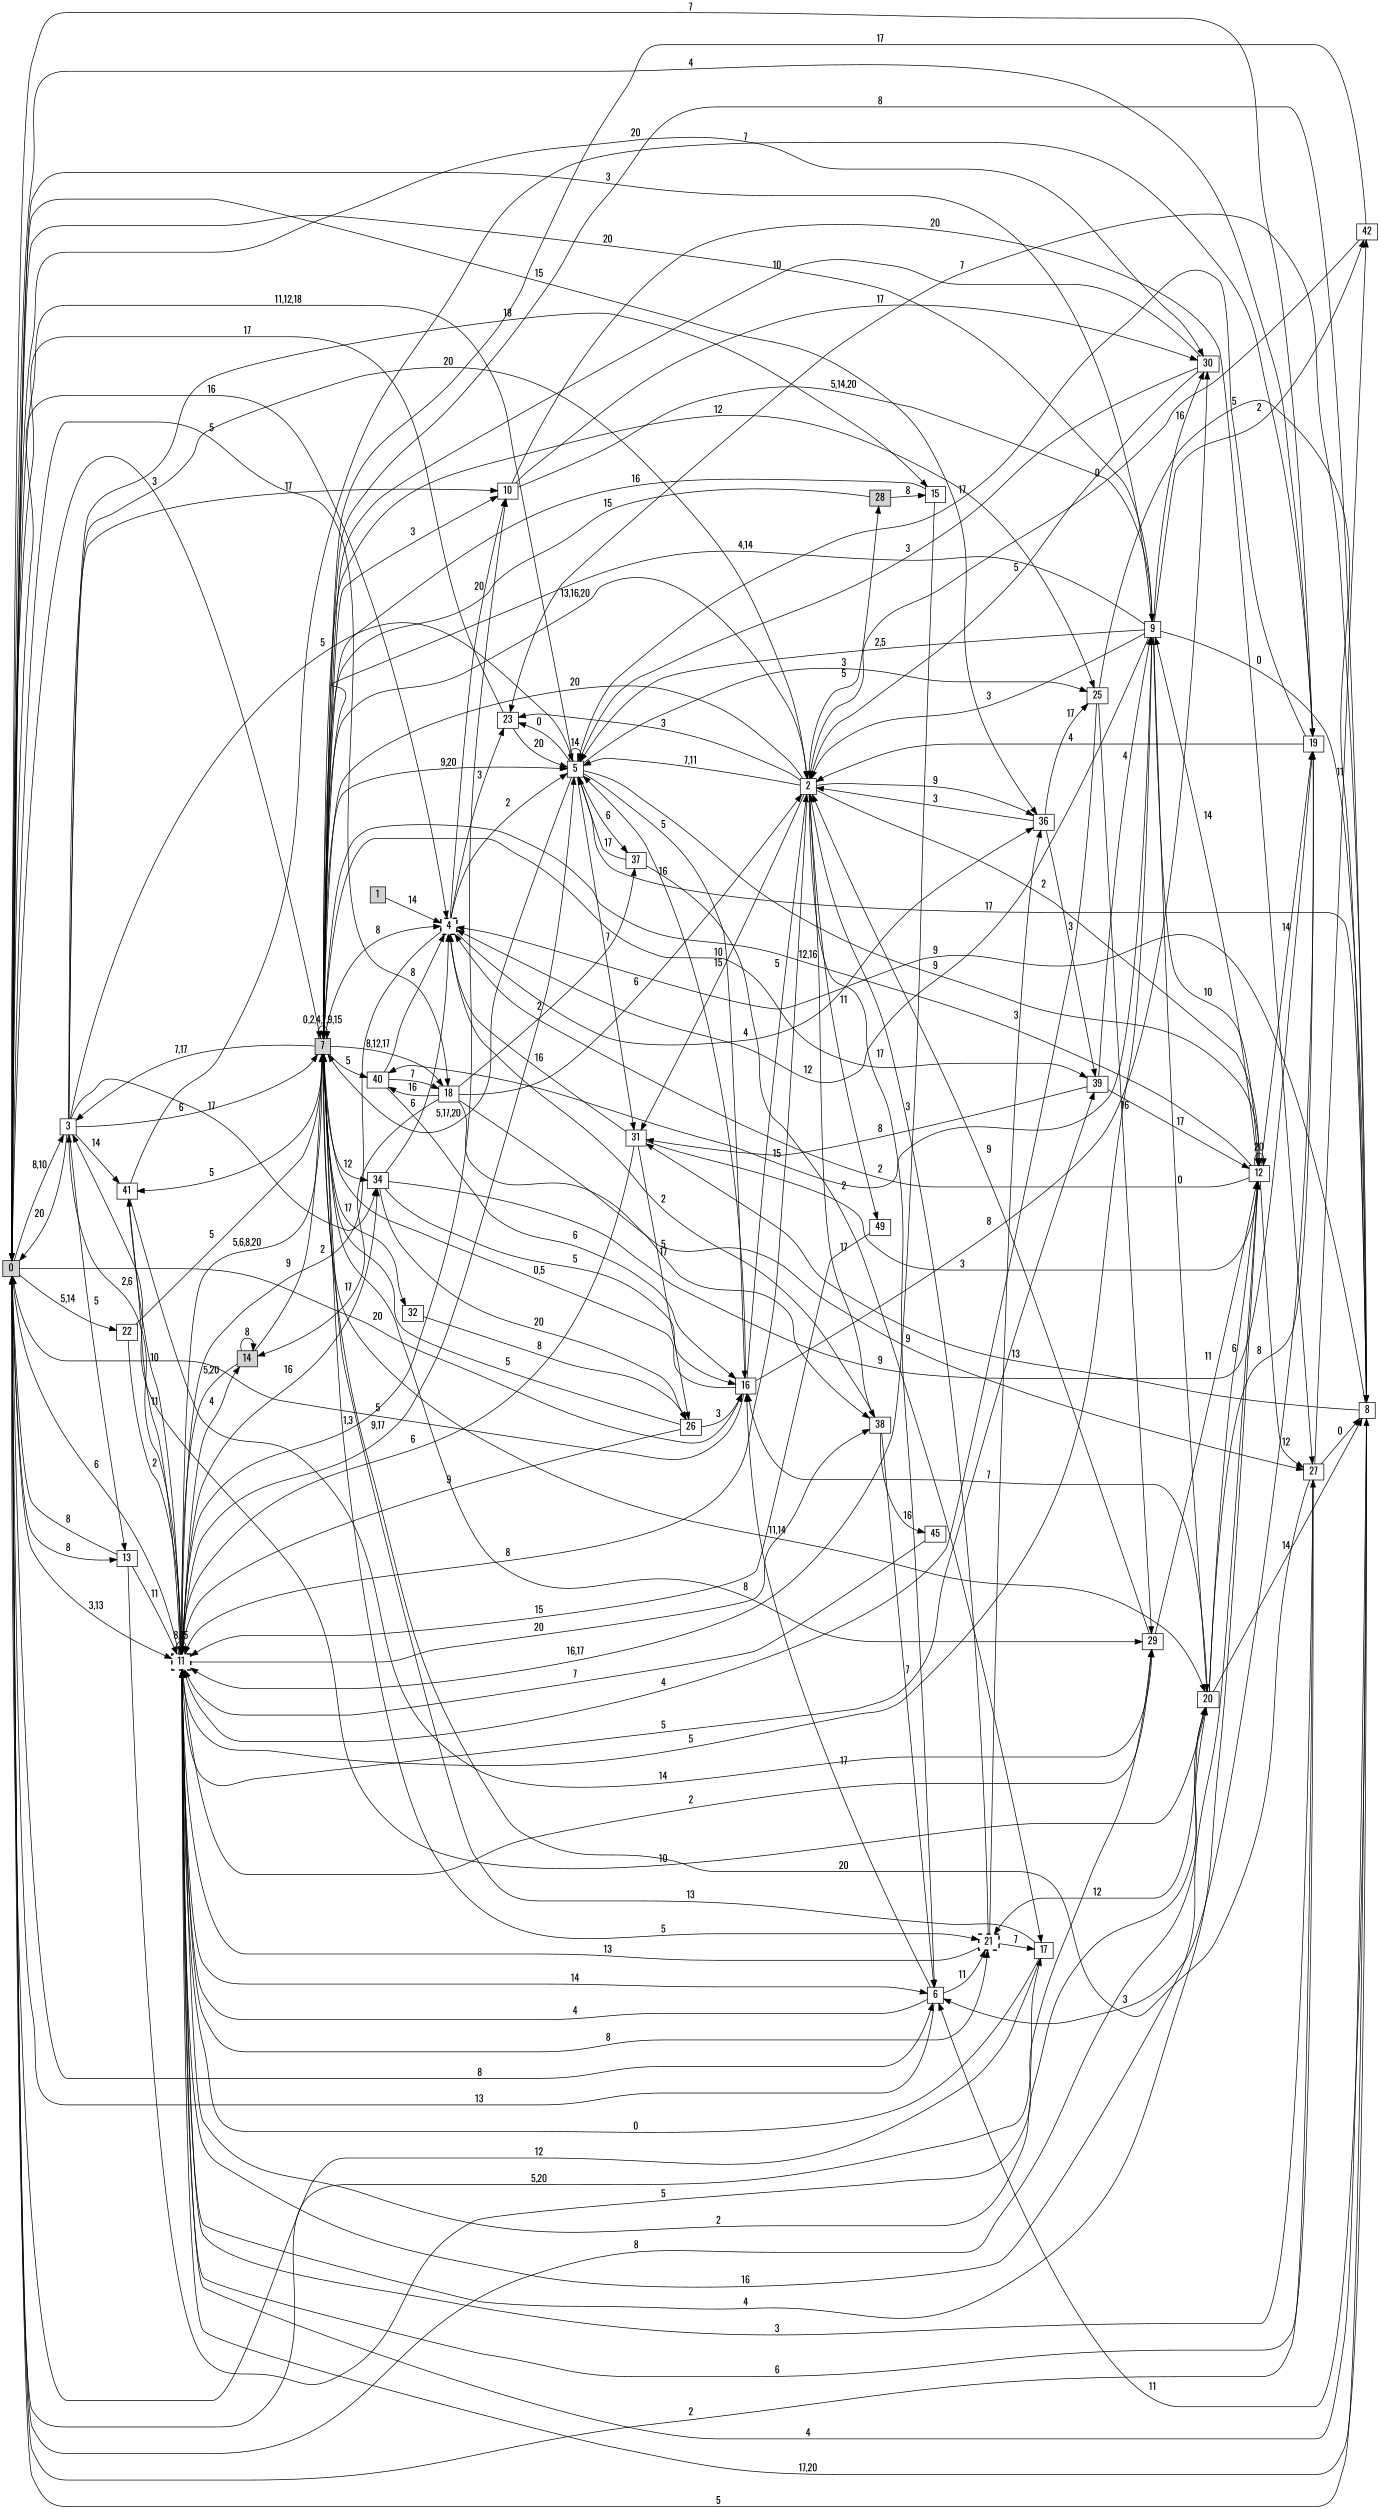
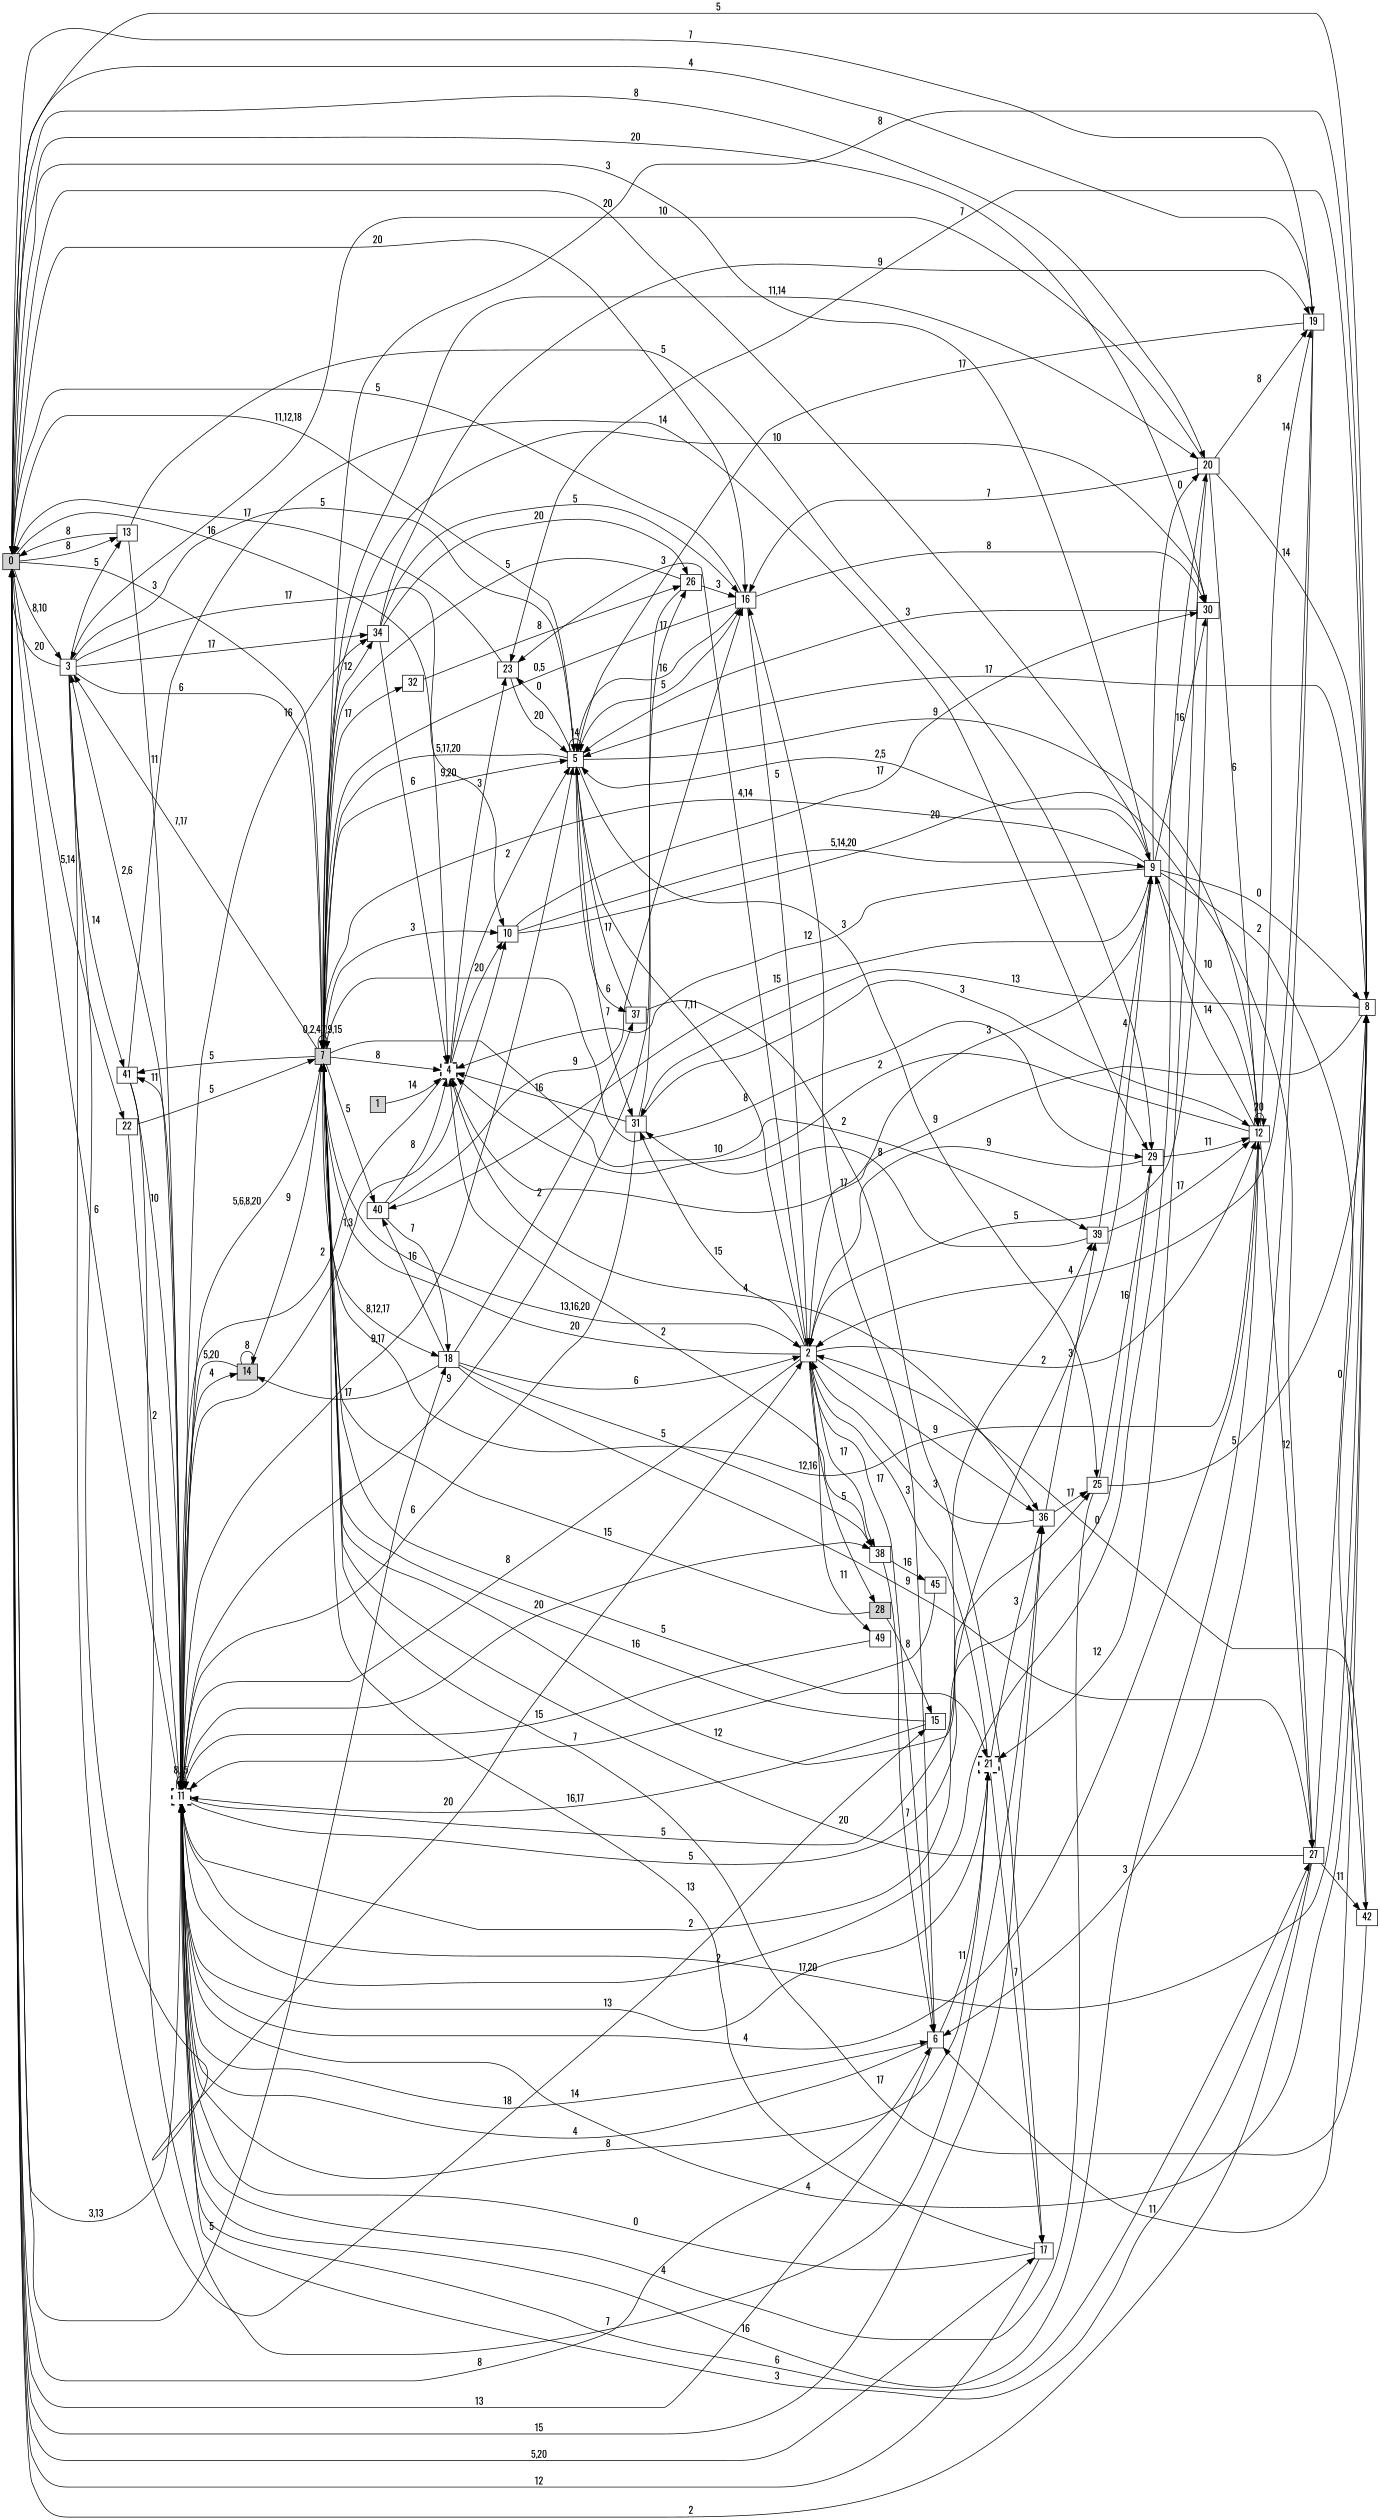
(531, 188) -> (297, 2354)
(575, 1236) -> (575, 1062)
